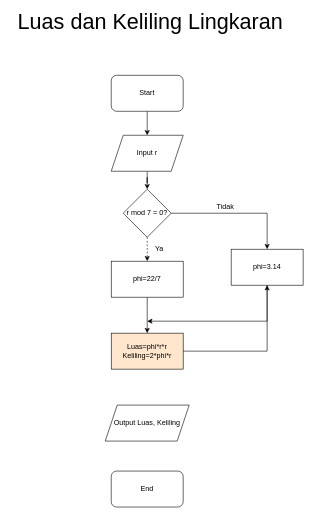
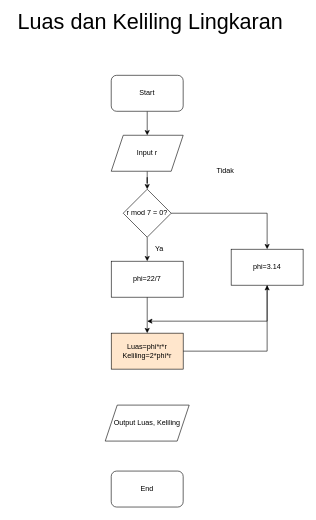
(225, 207) -> (225, 171)
(147, 246) -> (147, 246)
